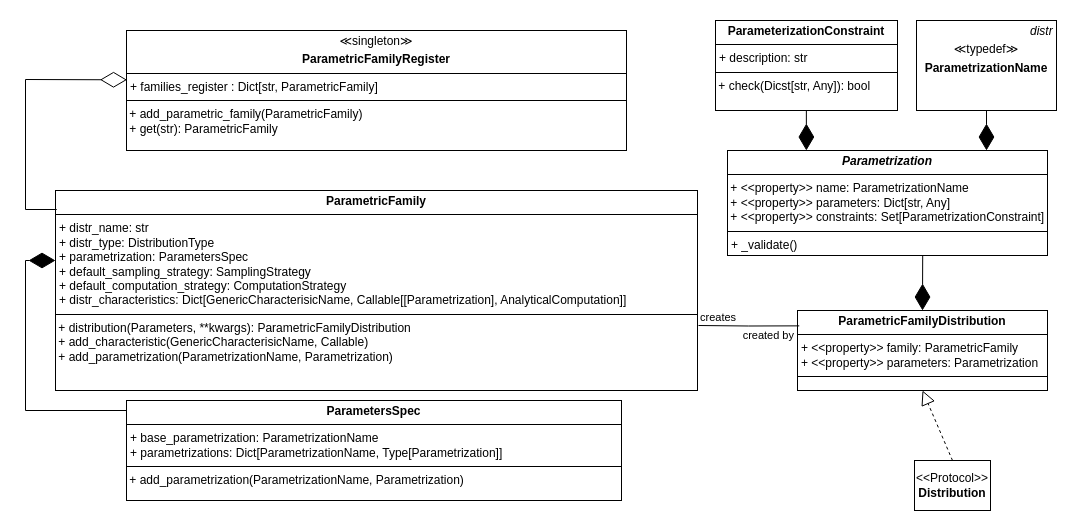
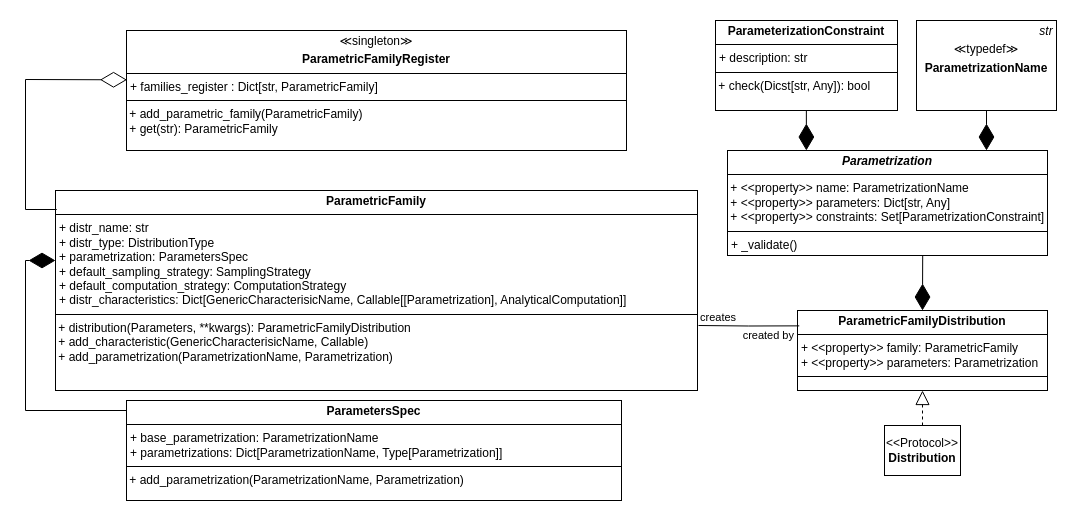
(977, 42) -> (977, 42)
(953, 486) -> (923, 451)
